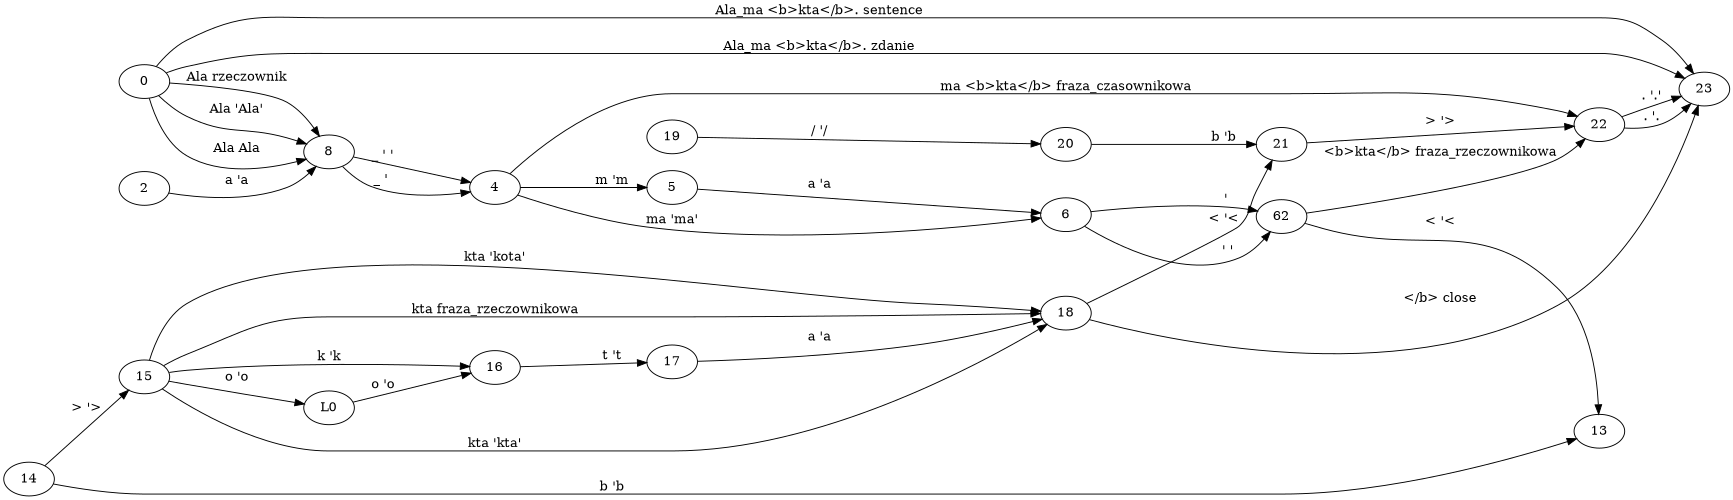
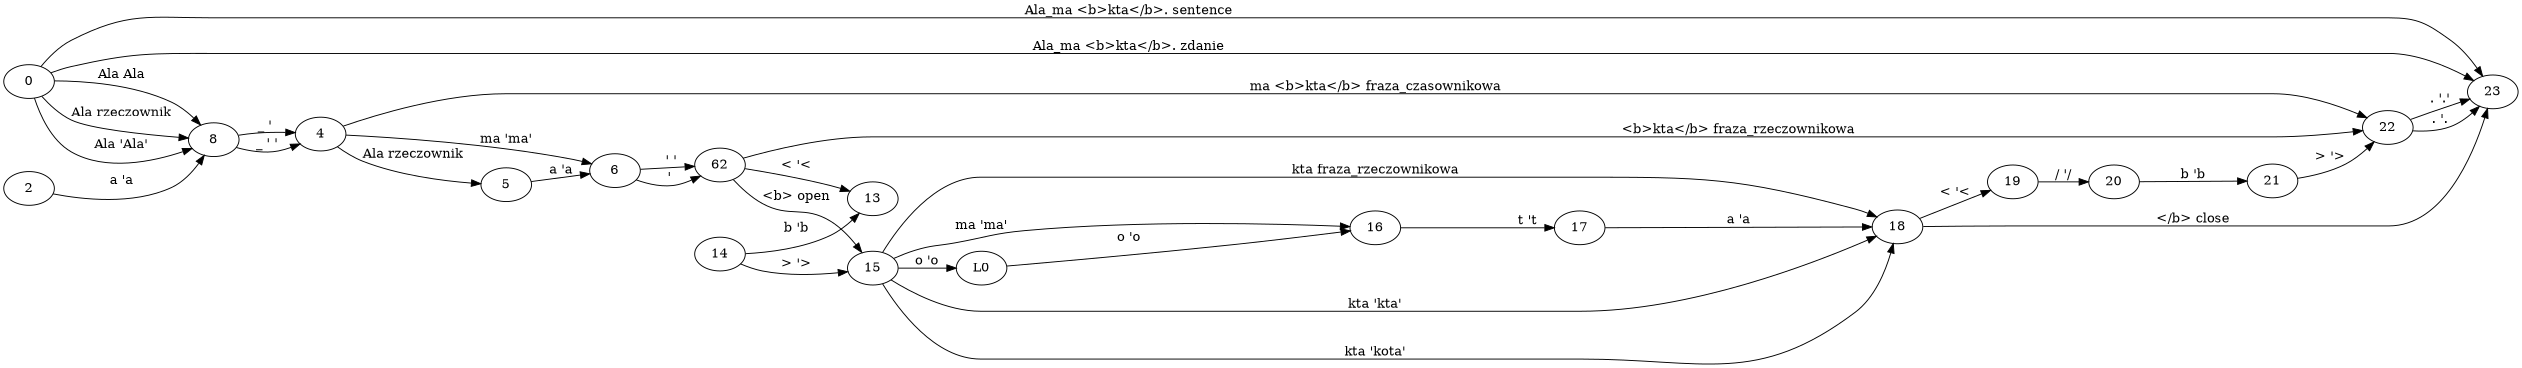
(612, 180) -> (413, 154)
none -> (795, 212)
(1192, 251) -> (1951, 206)
(329, 357) -> (982, 225)
